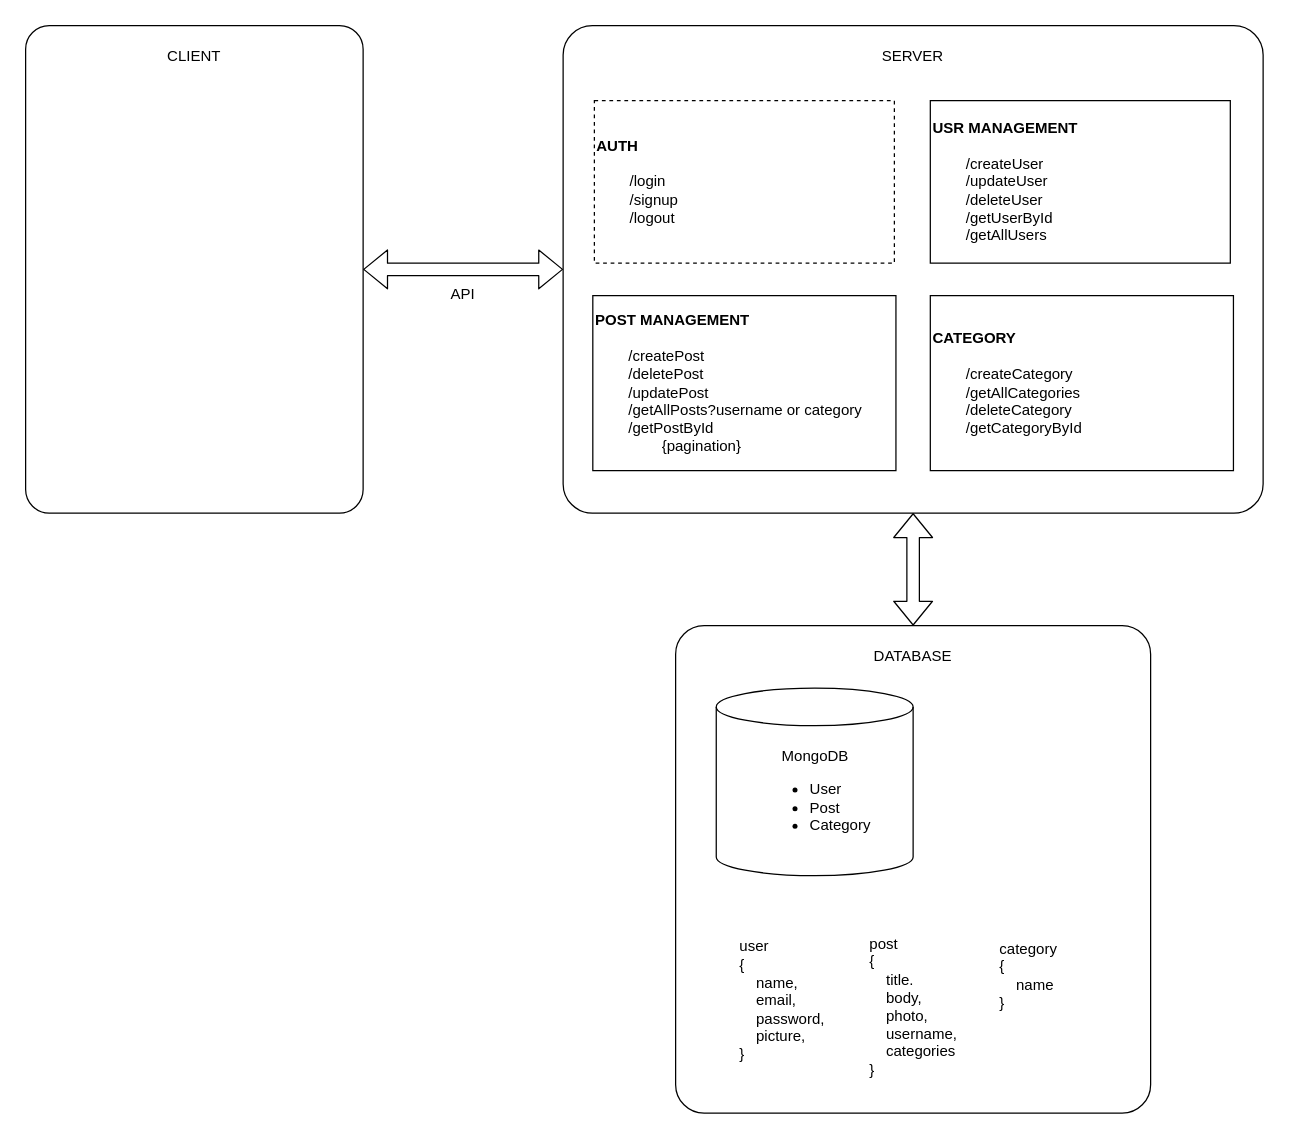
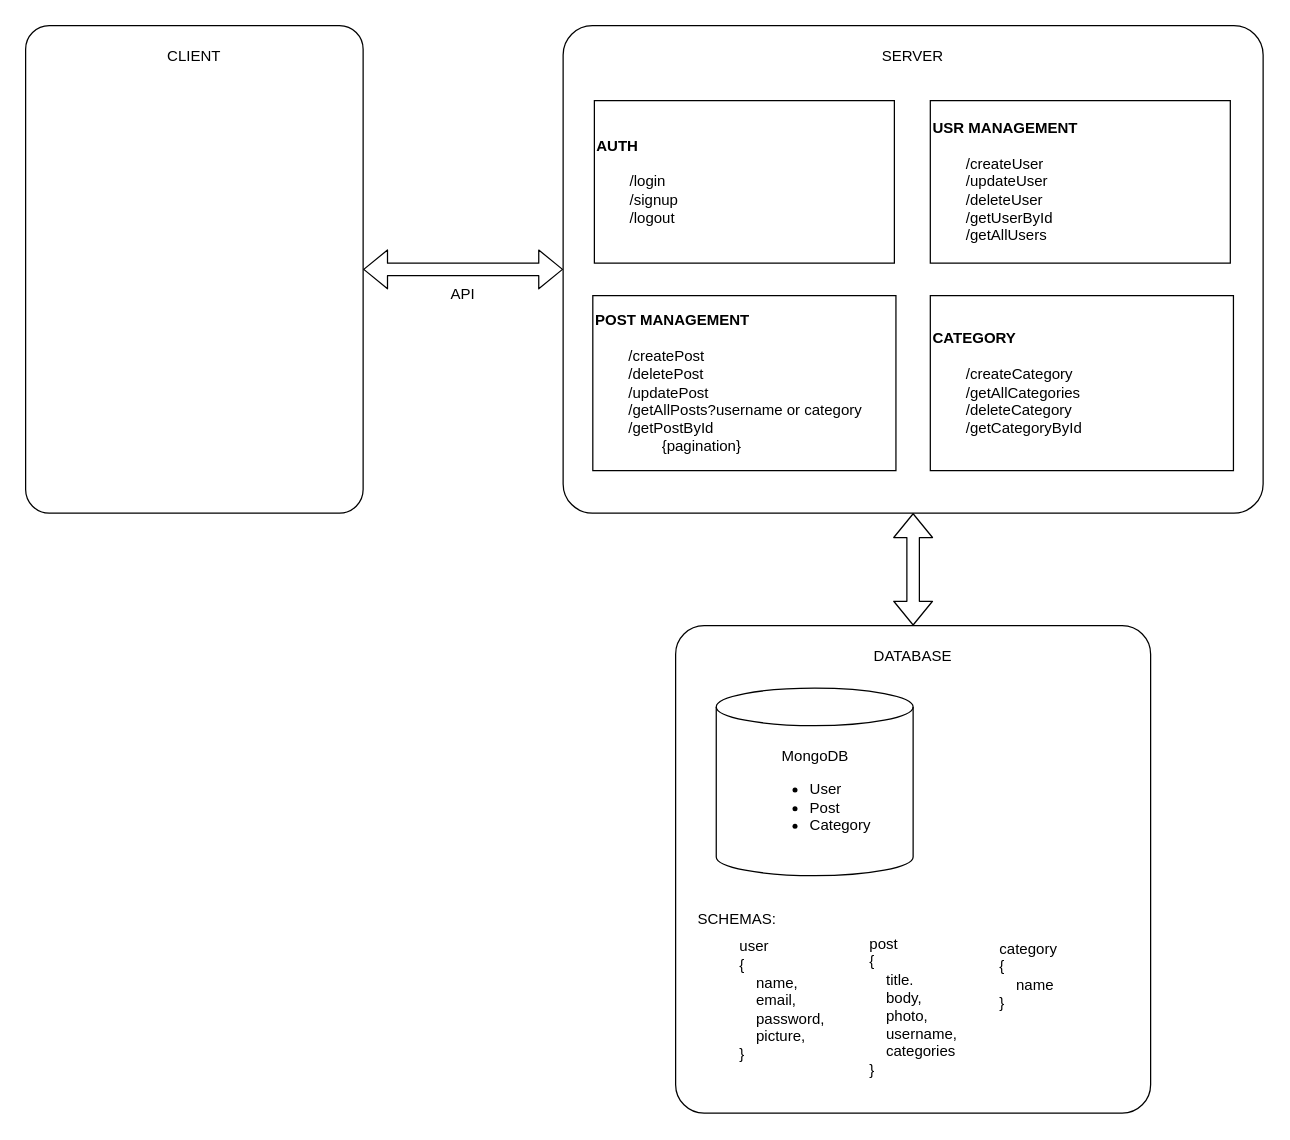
(744, 182) -> (744, 182)
none -> (744, 919)
